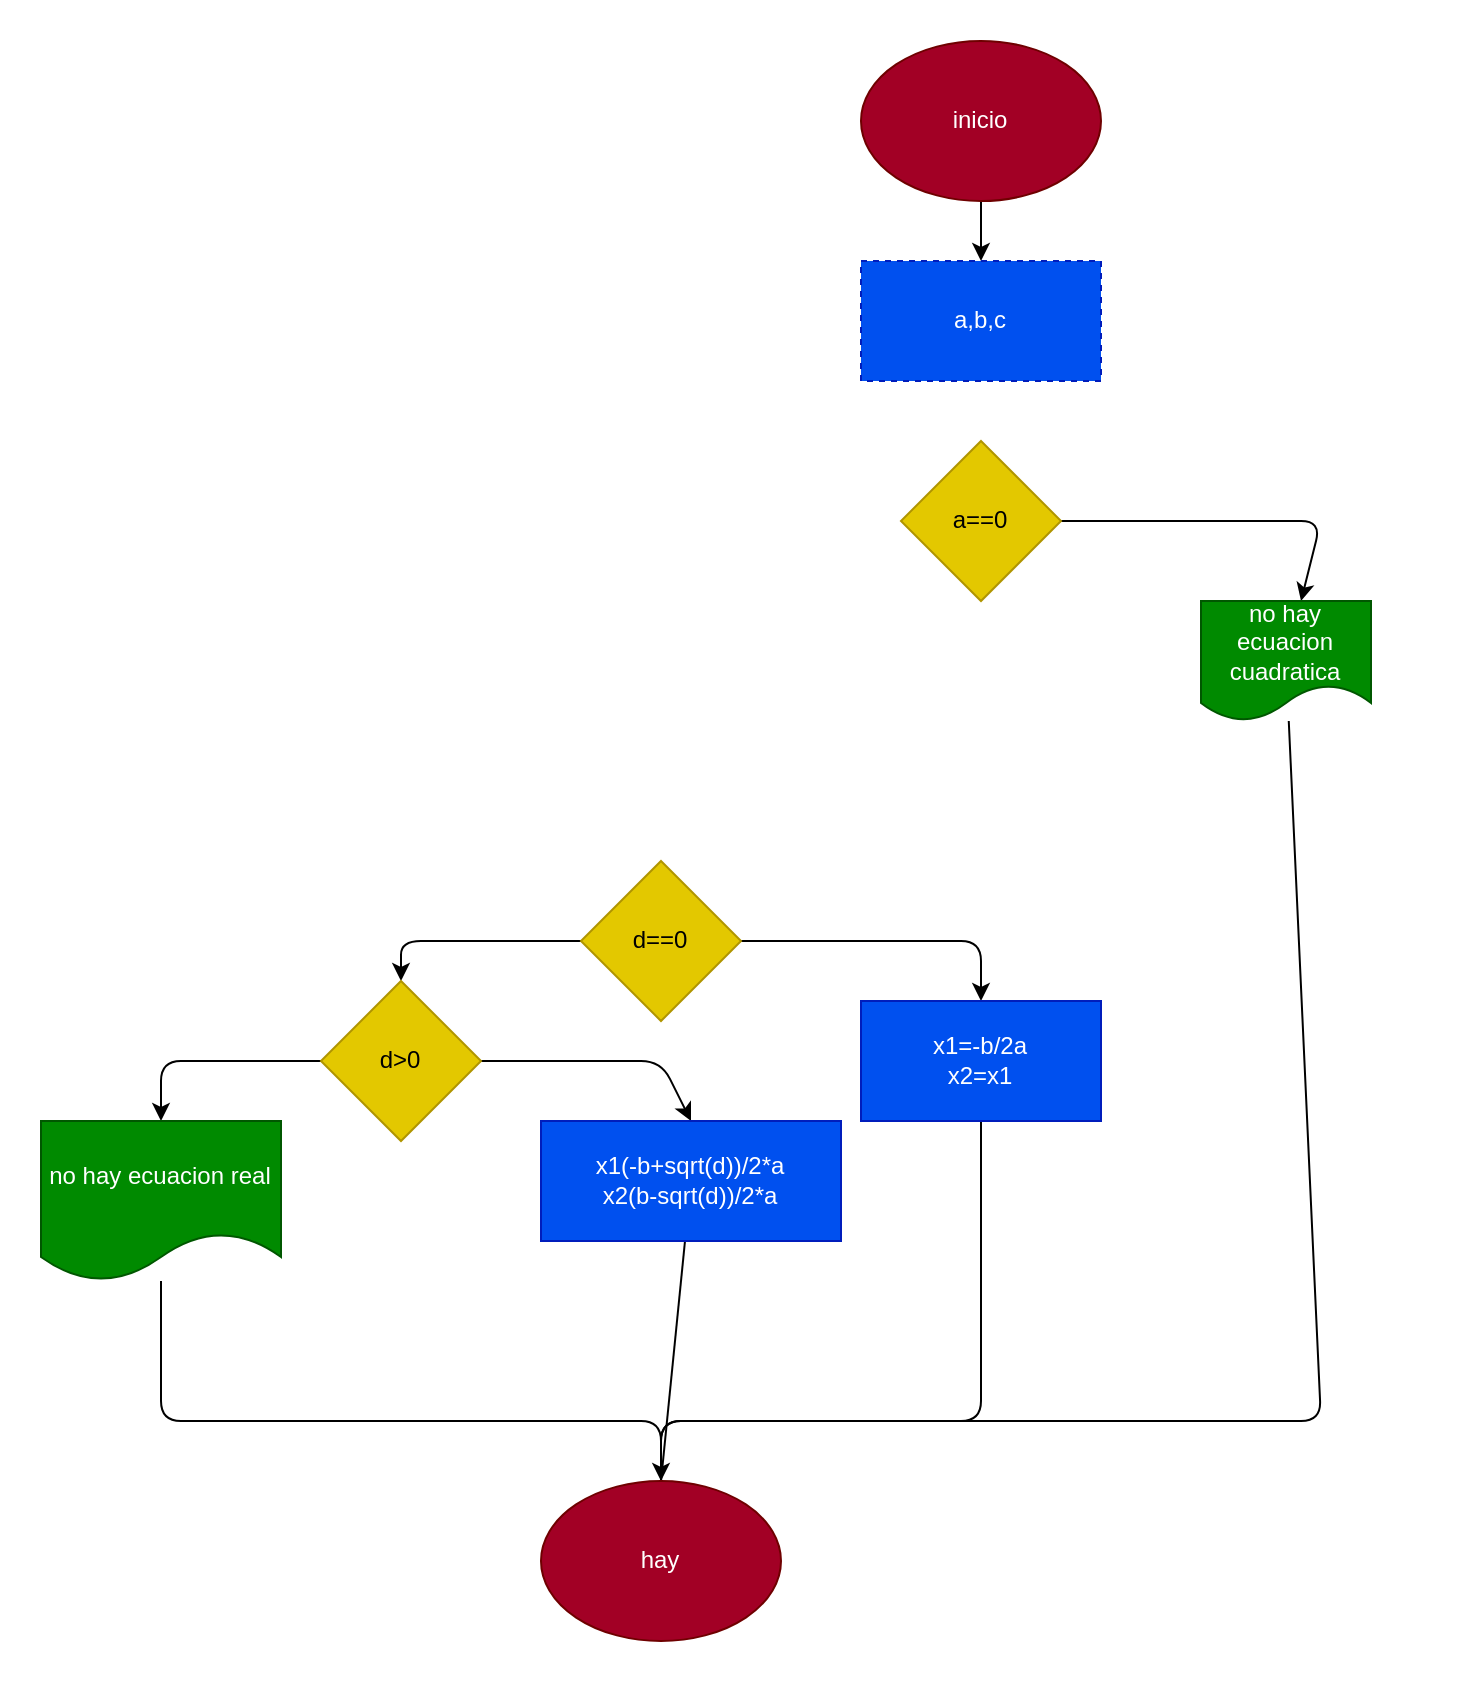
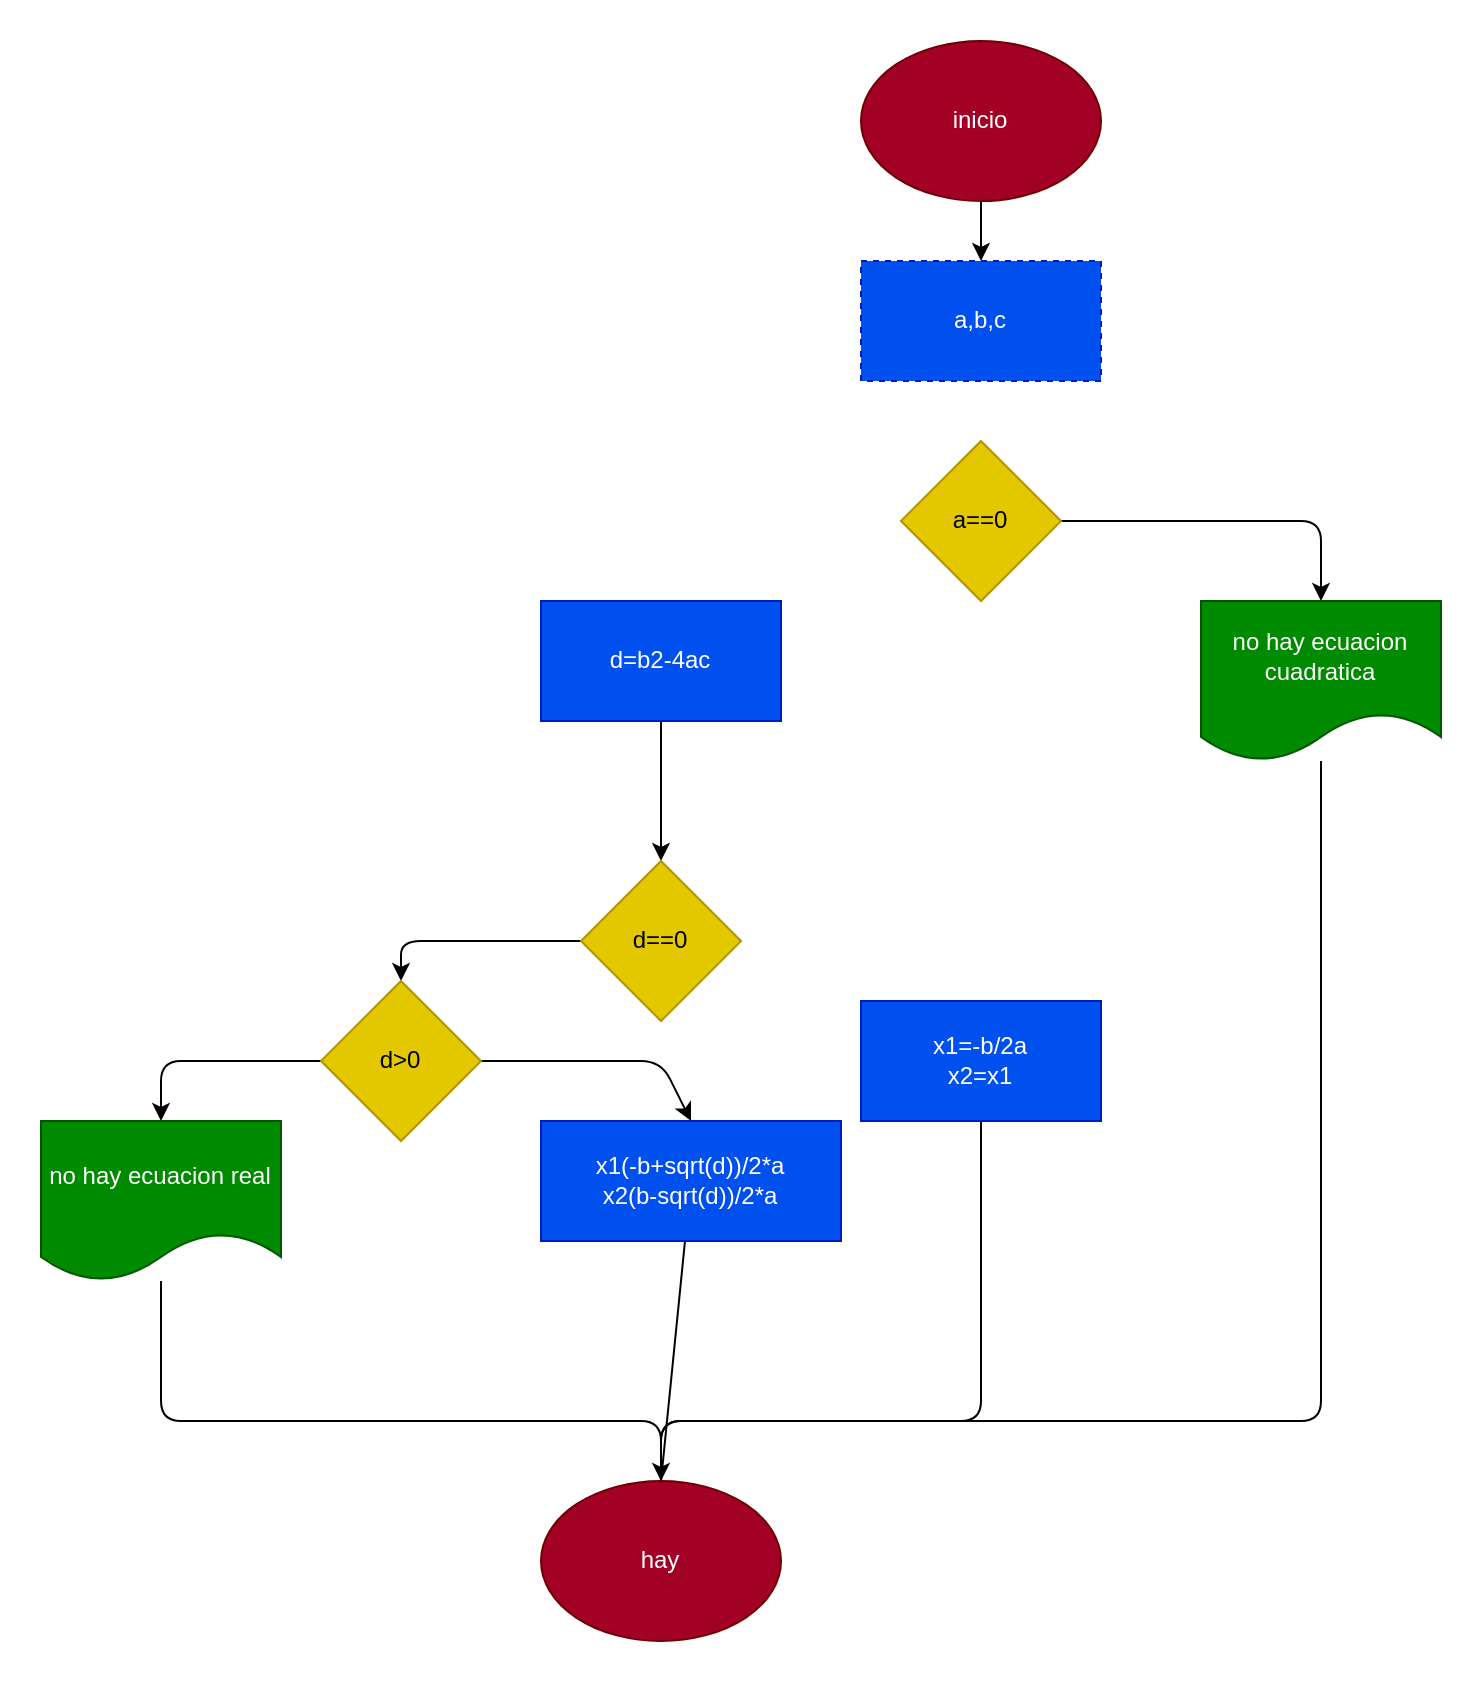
none -> (661, 661)
(1286, 661) -> (1321, 681)
none -> (661, 784)
(877, 941) -> none
